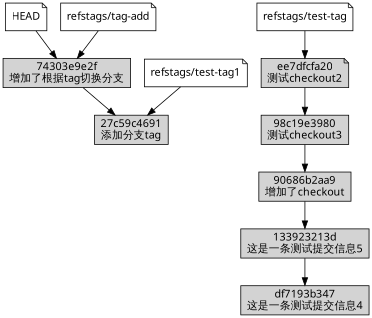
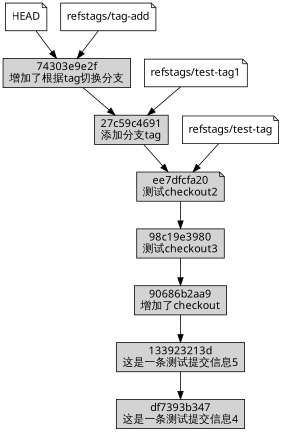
none -> (153, 155)
(305, 300) -> (180, 414)
